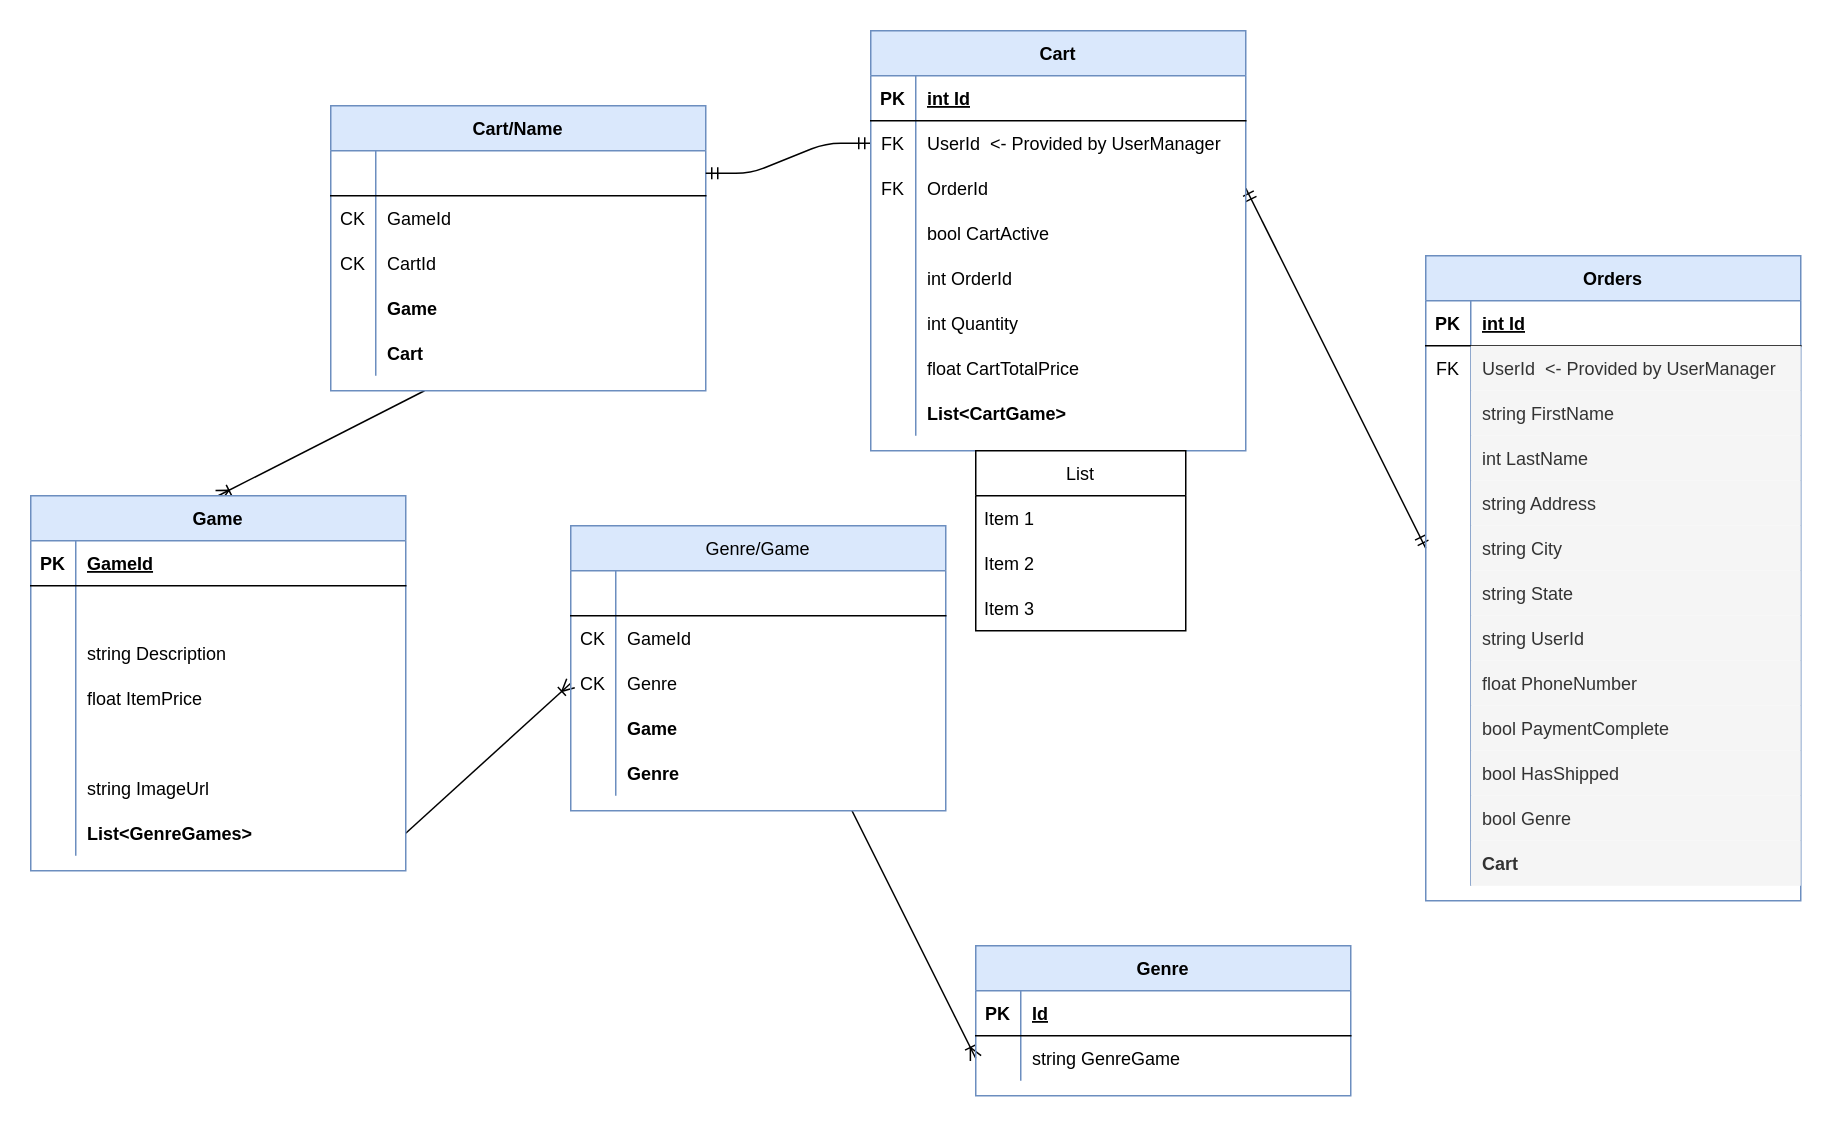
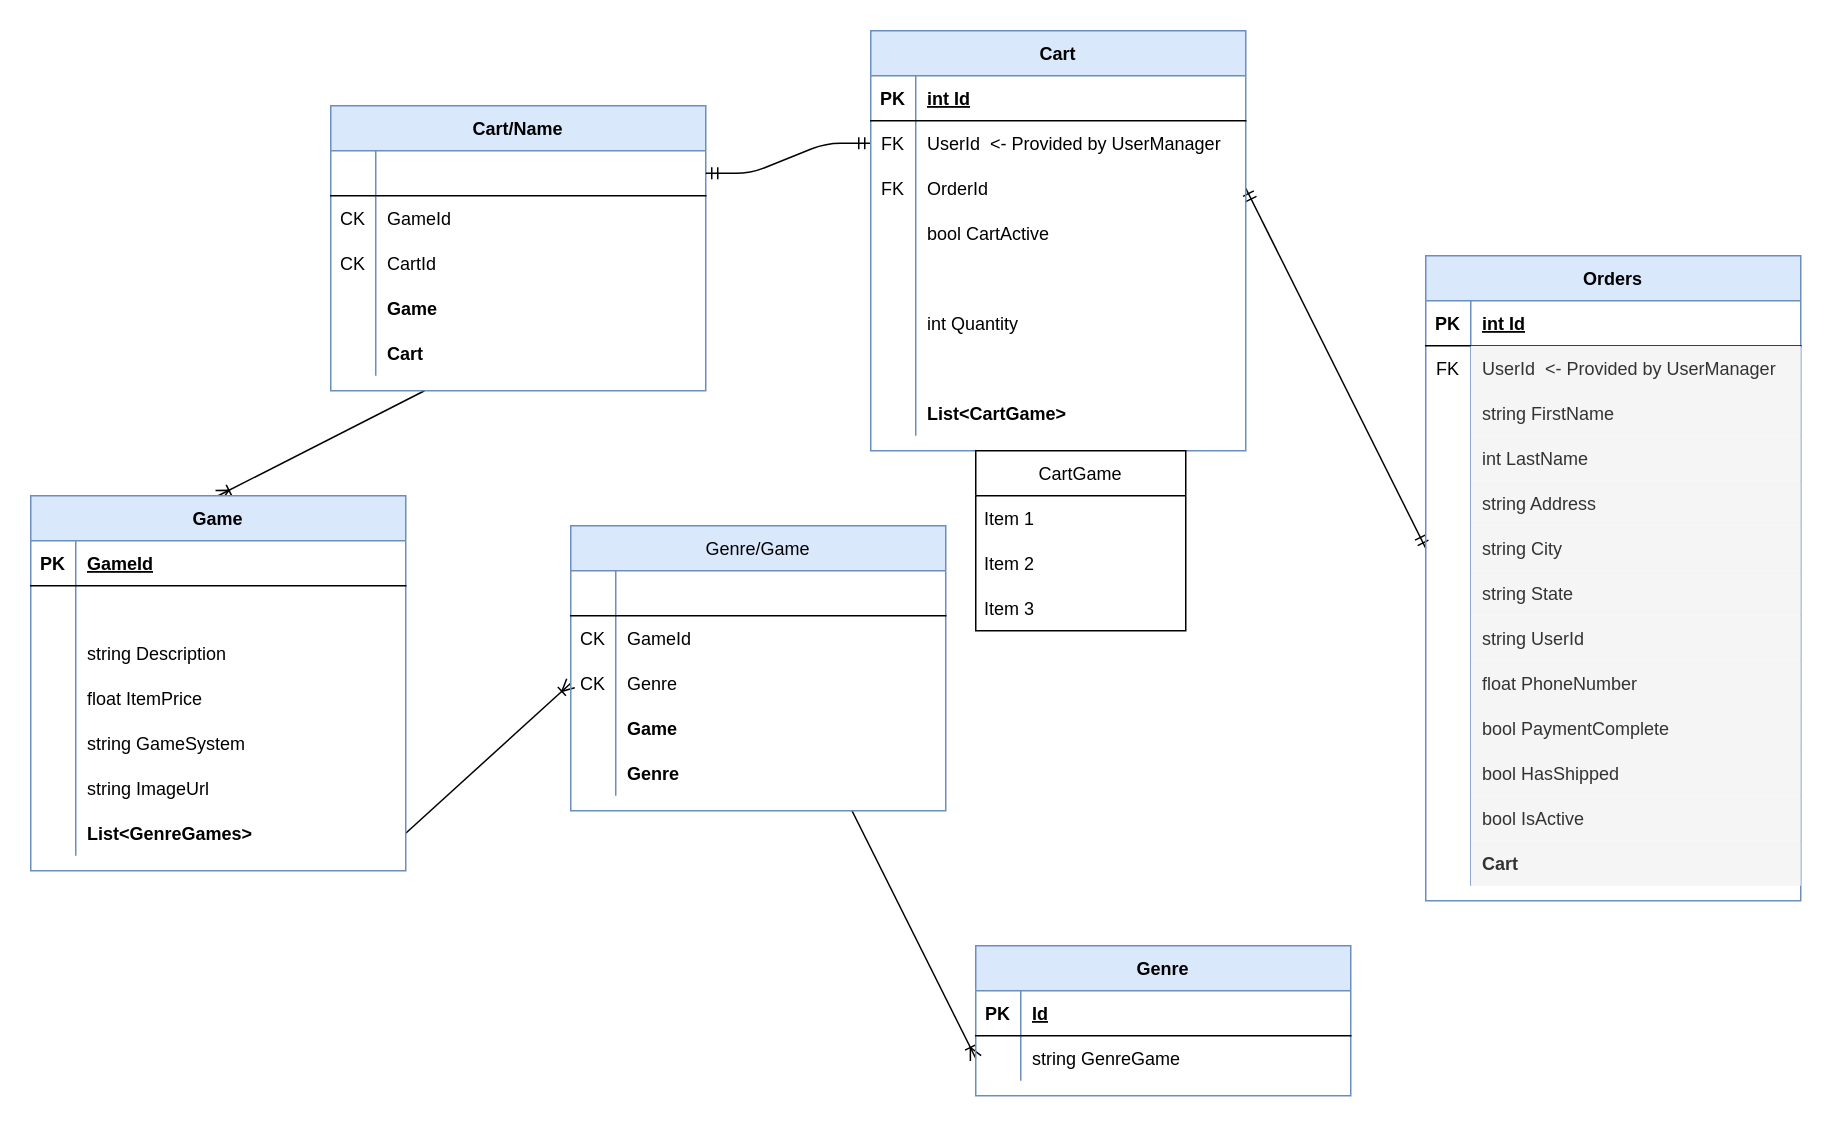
(1081, 278) -> none
(1081, 368) -> none
(1080, 474) -> (1080, 474)
none -> (241, 743)
(1528, 819) -> (1541, 819)
